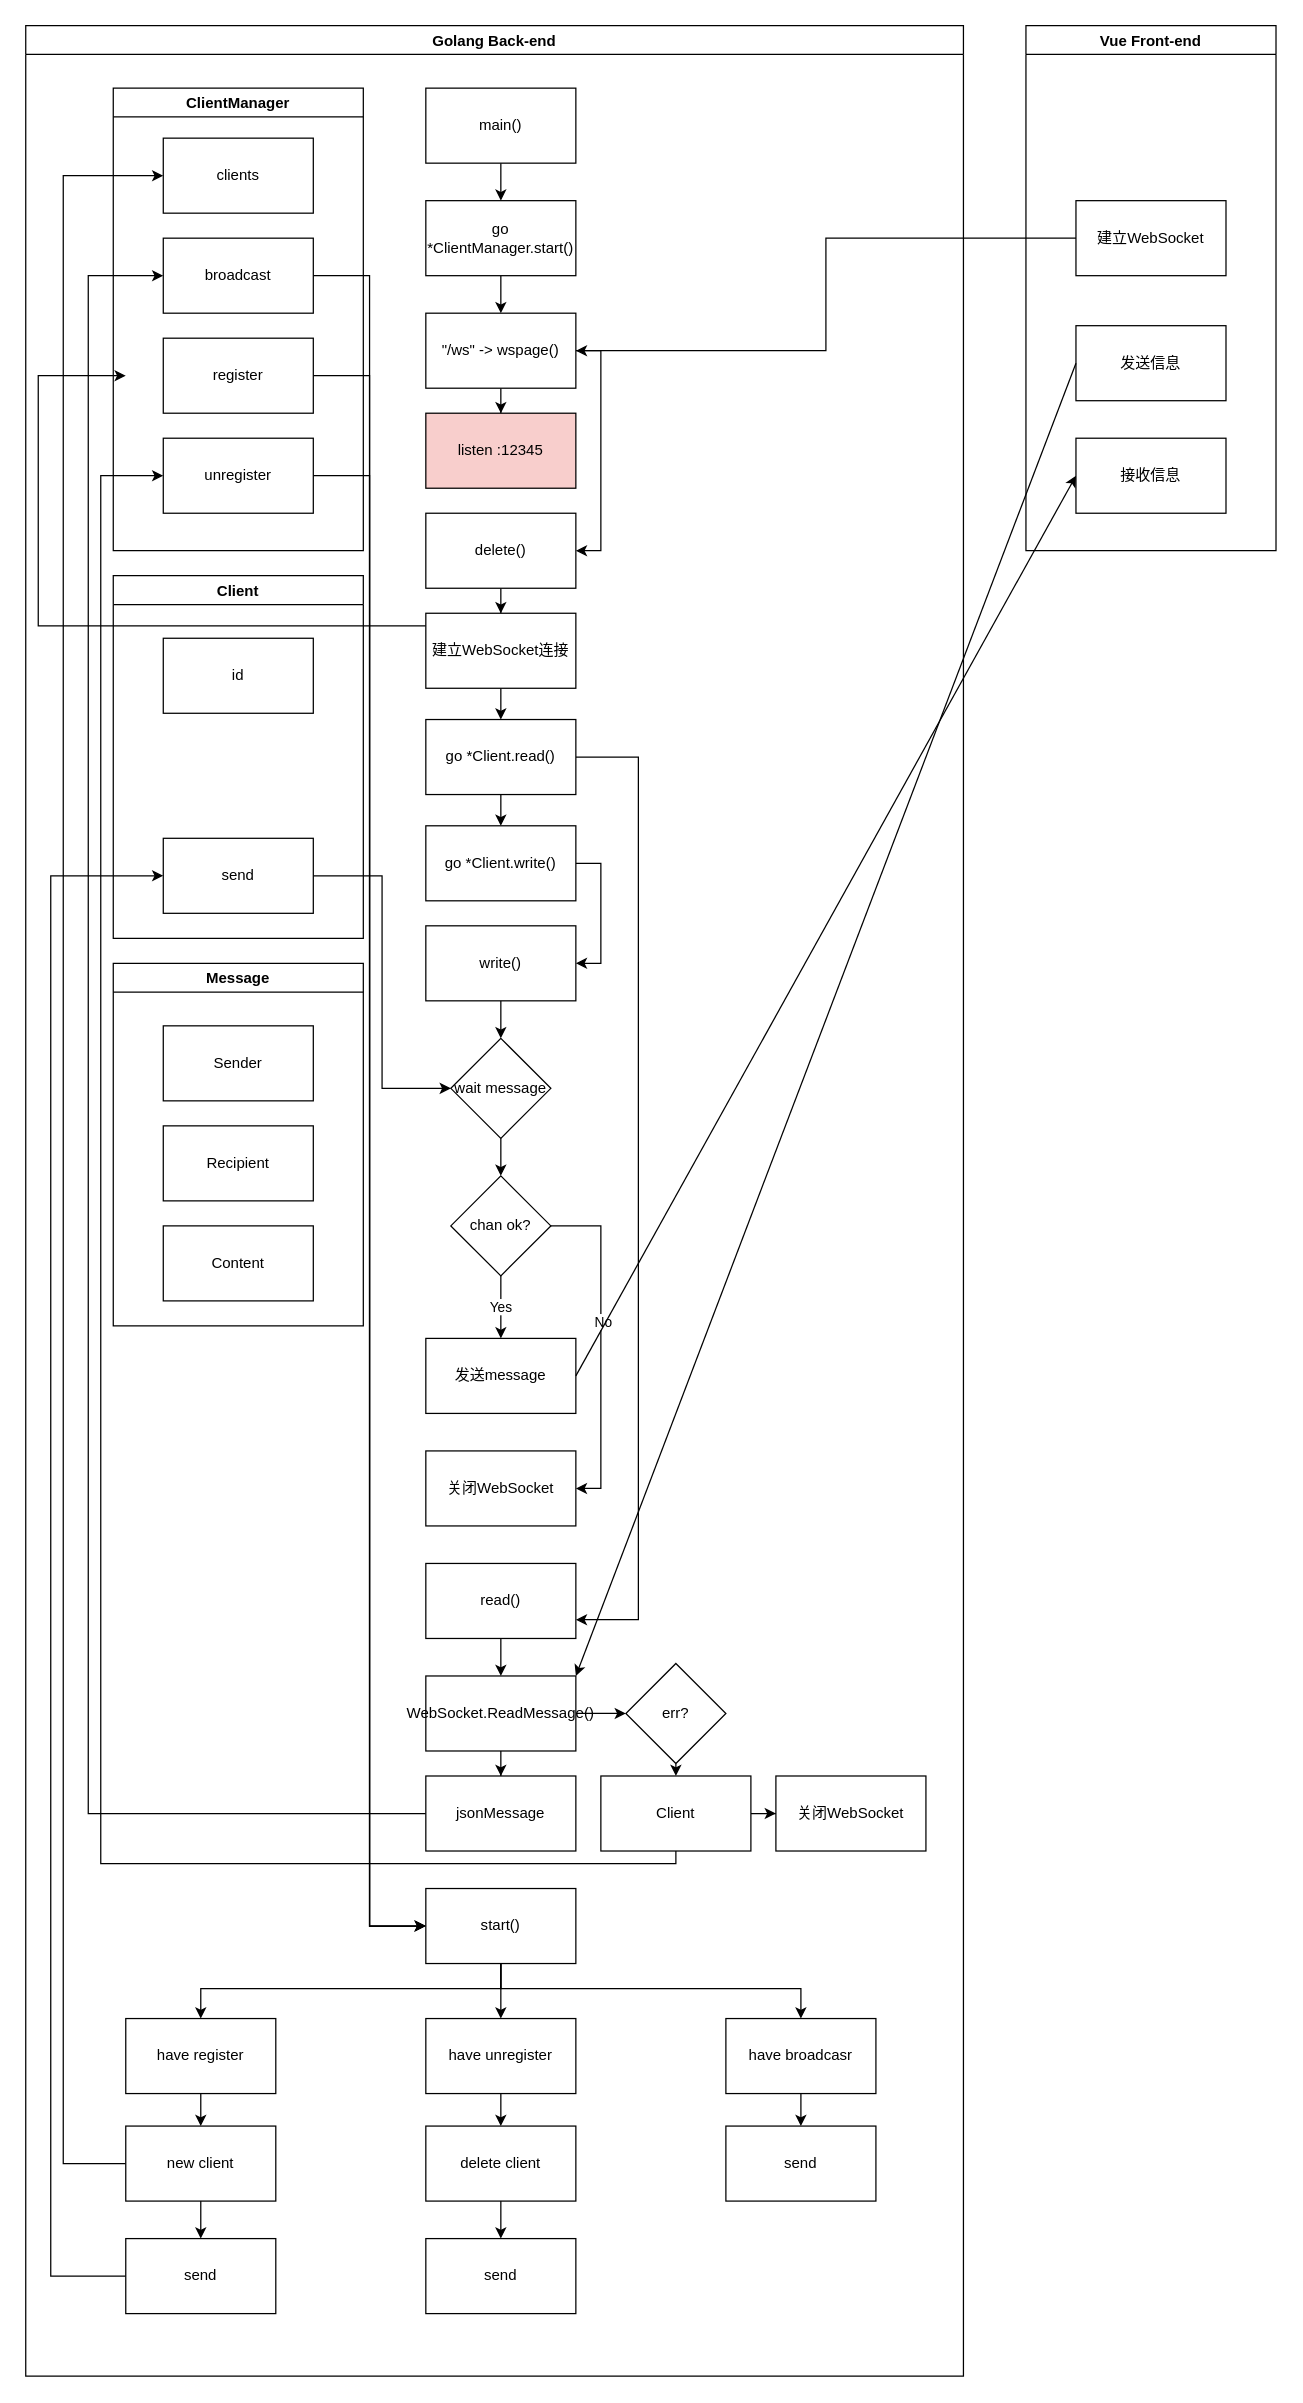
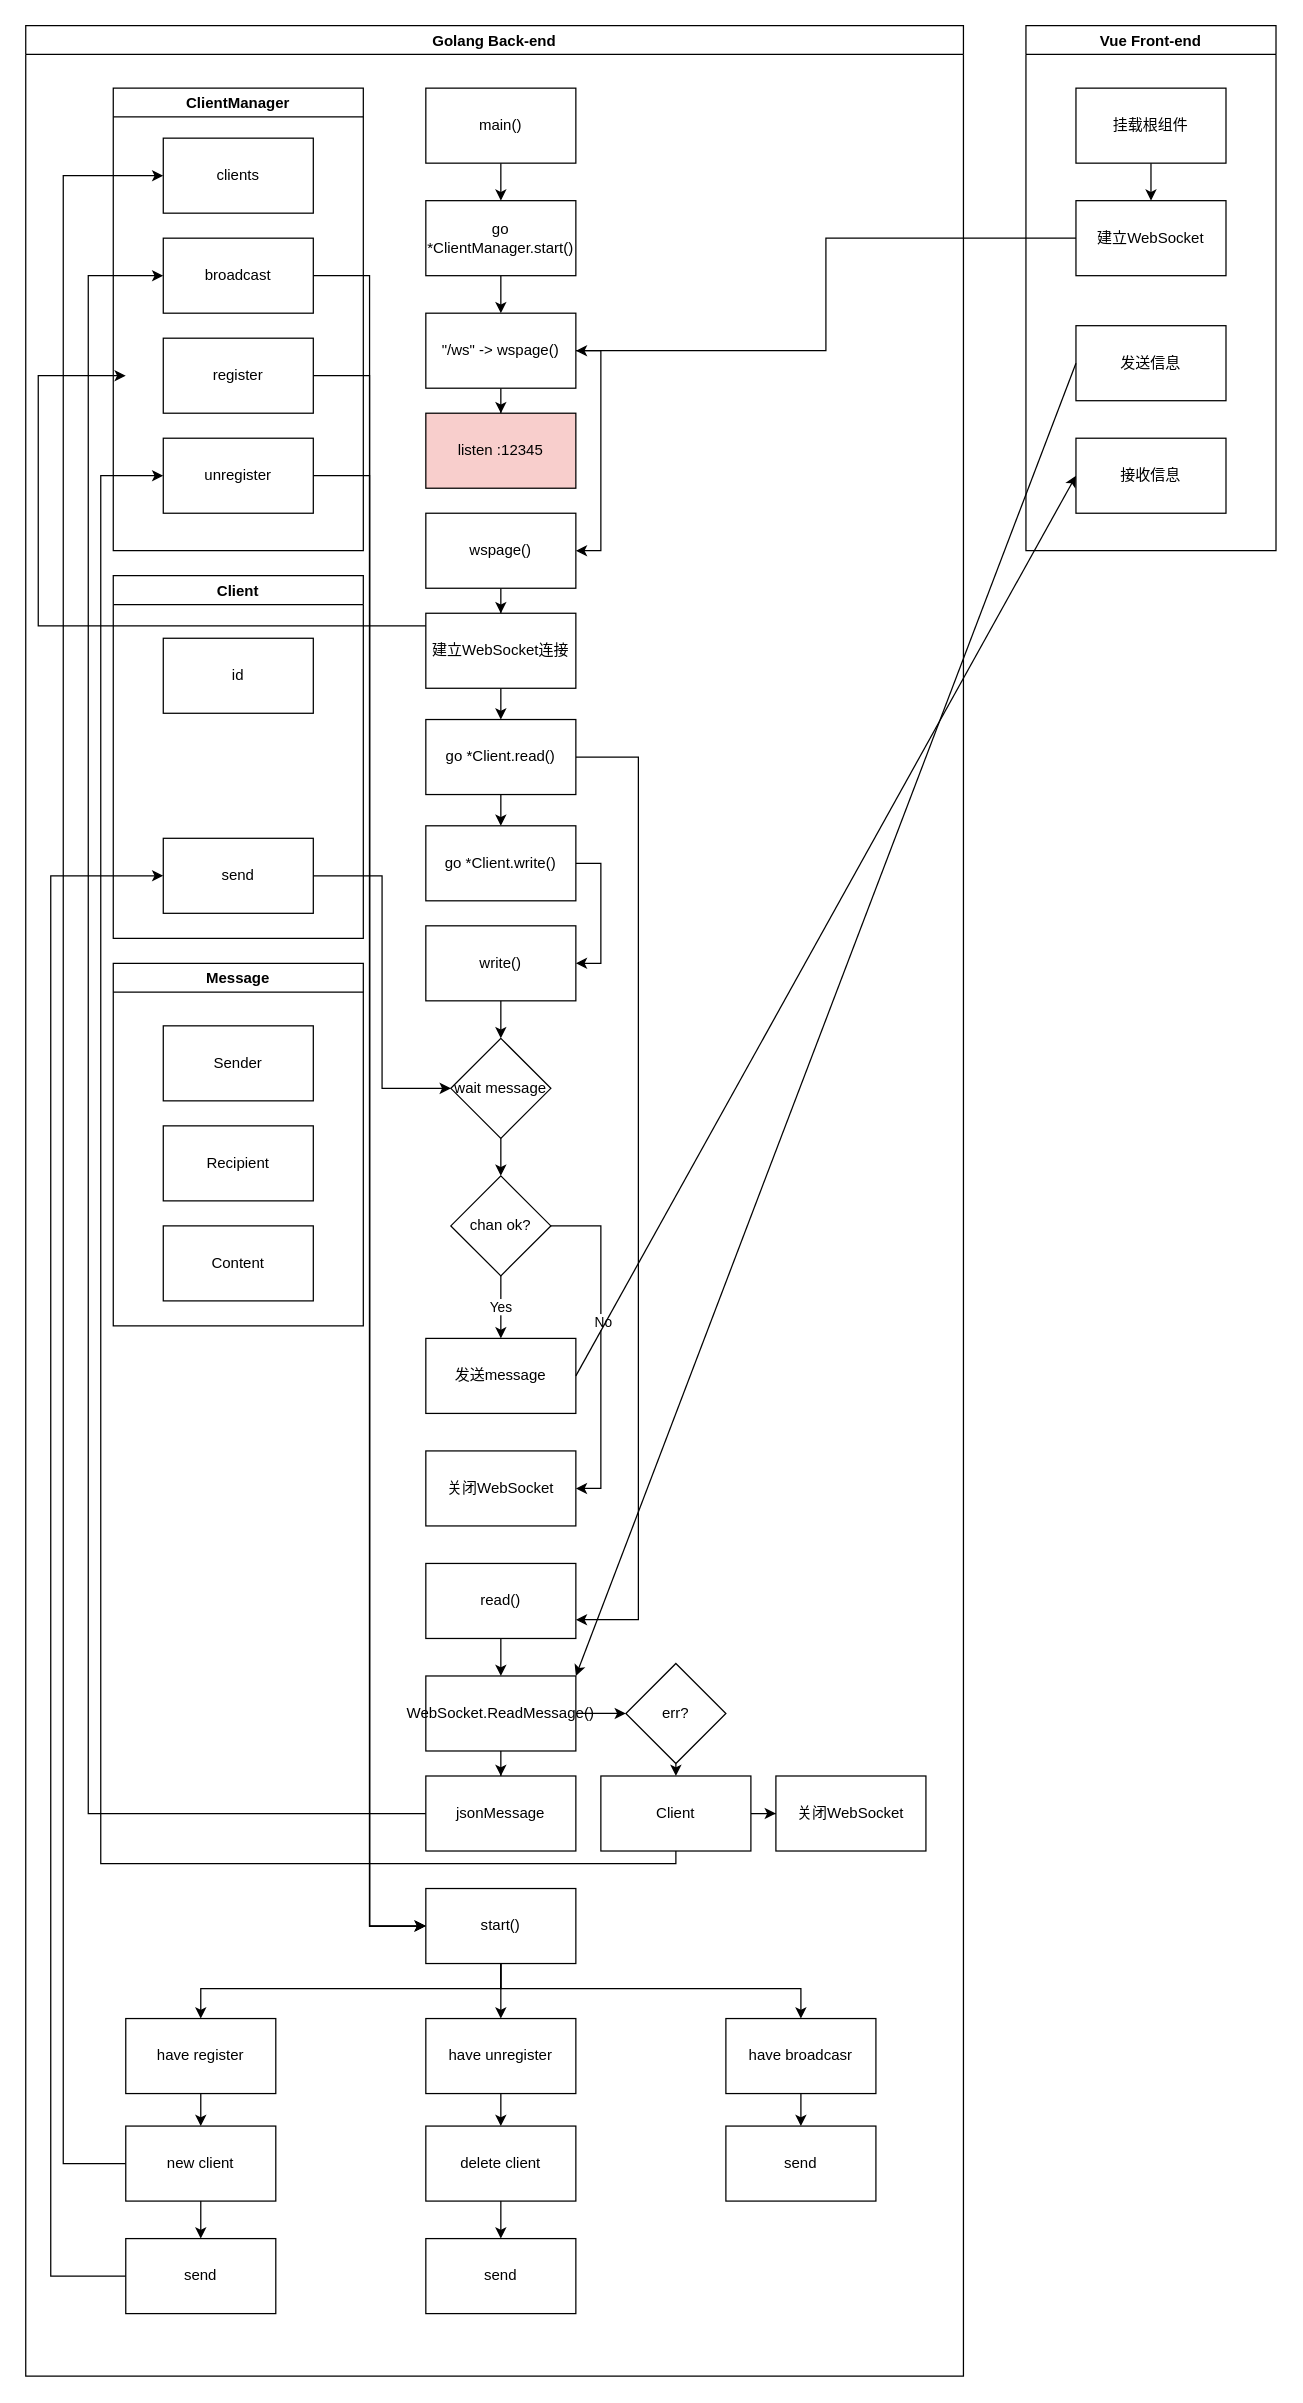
none -> (1151, 126)
none -> (1151, 186)
(501, 551) -> (501, 551)
